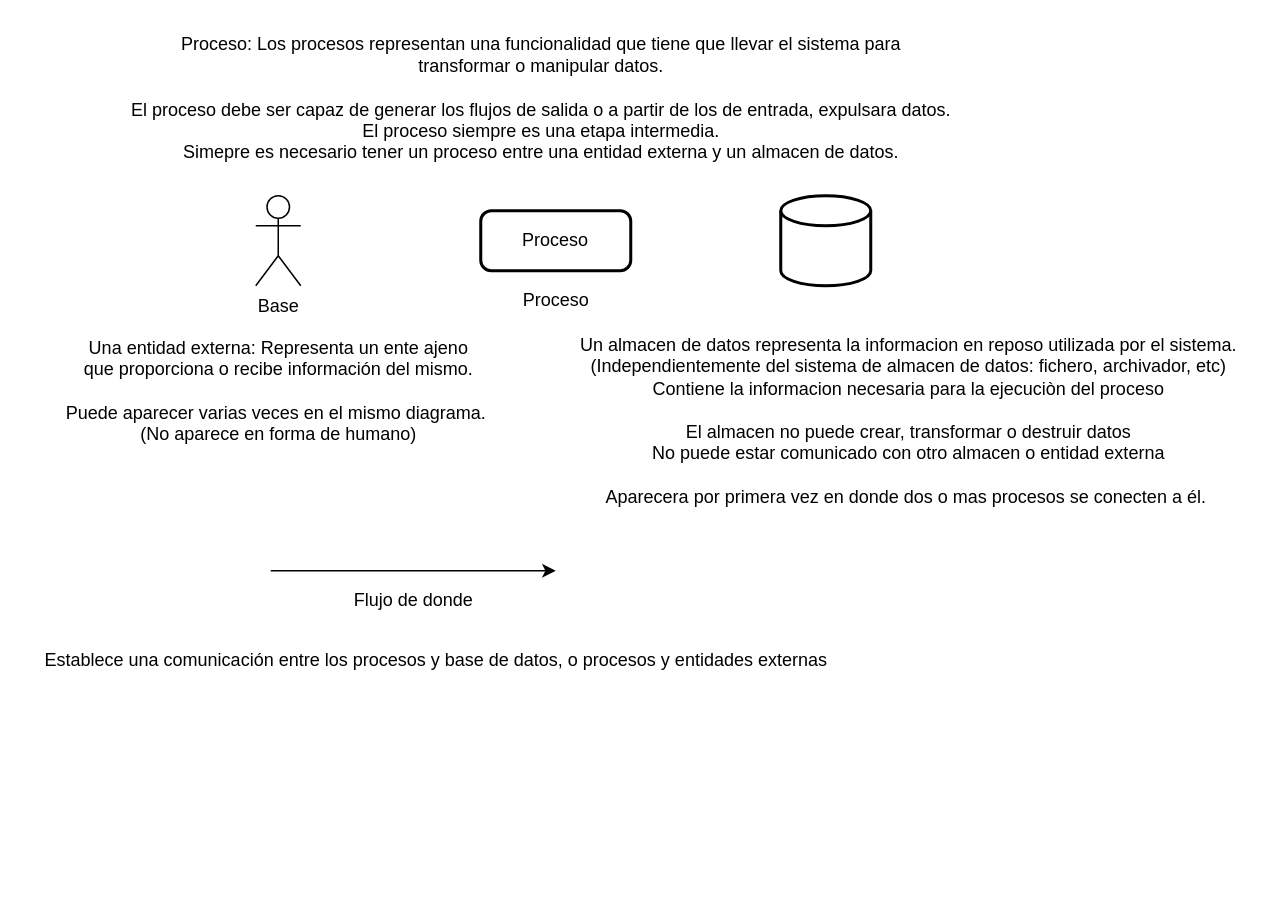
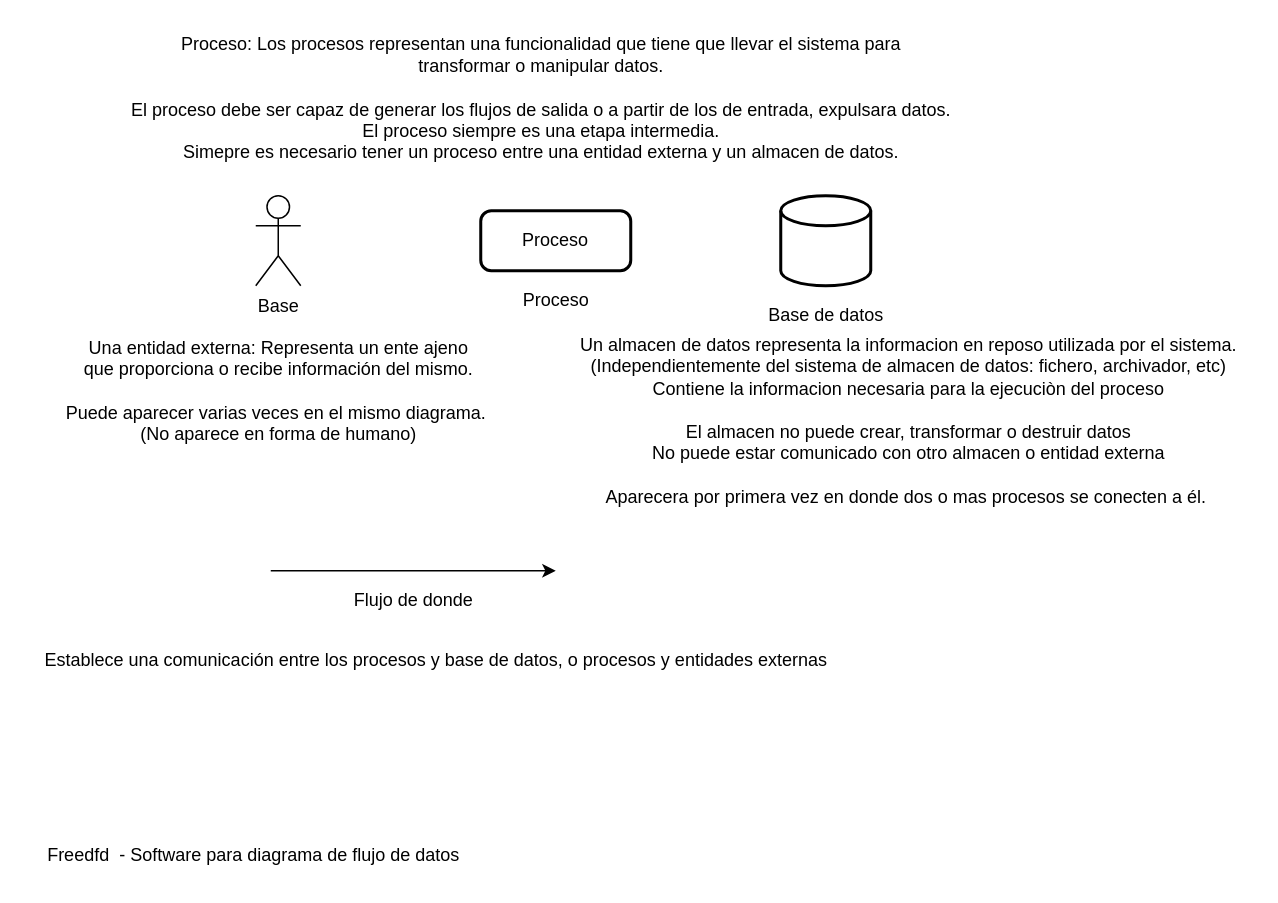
none -> (826, 316)
none -> (256, 856)
